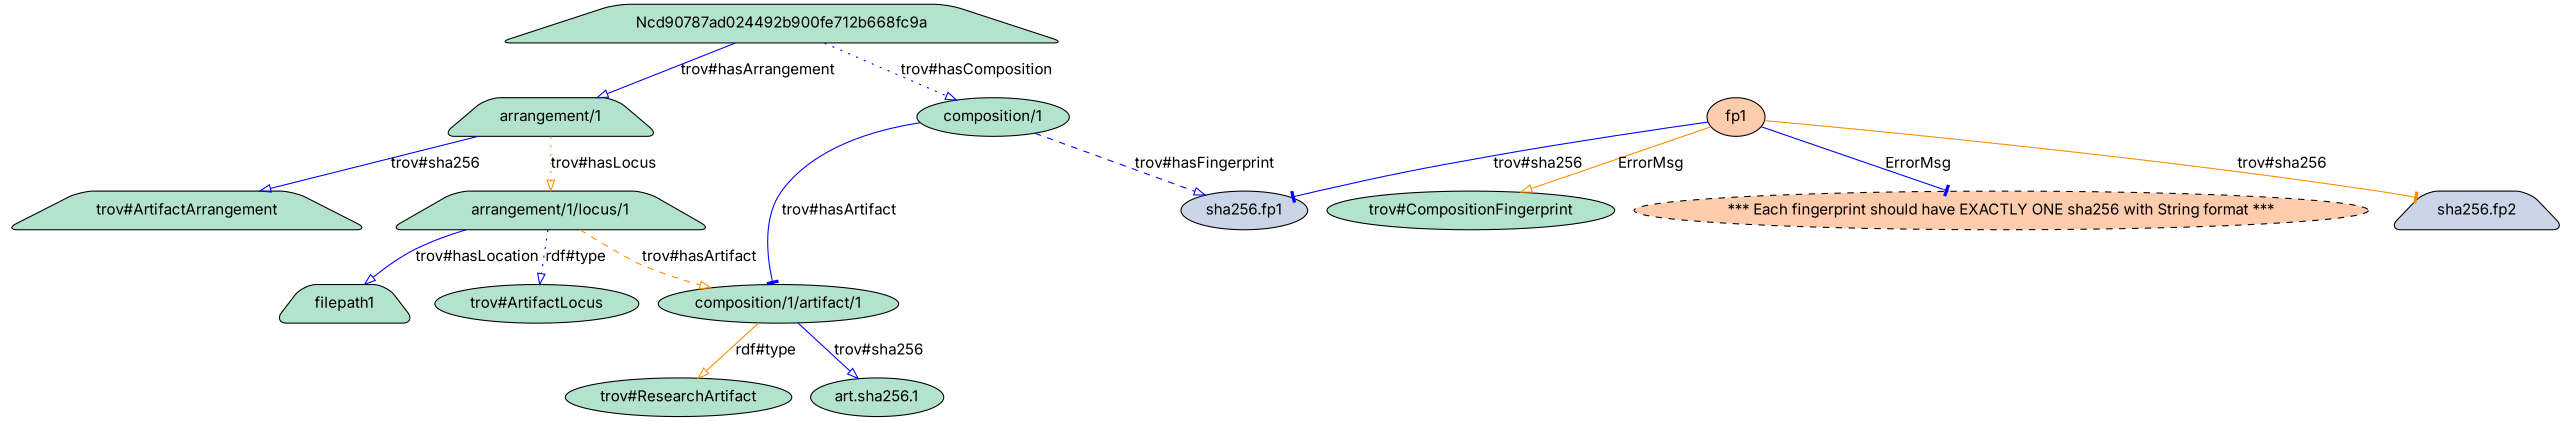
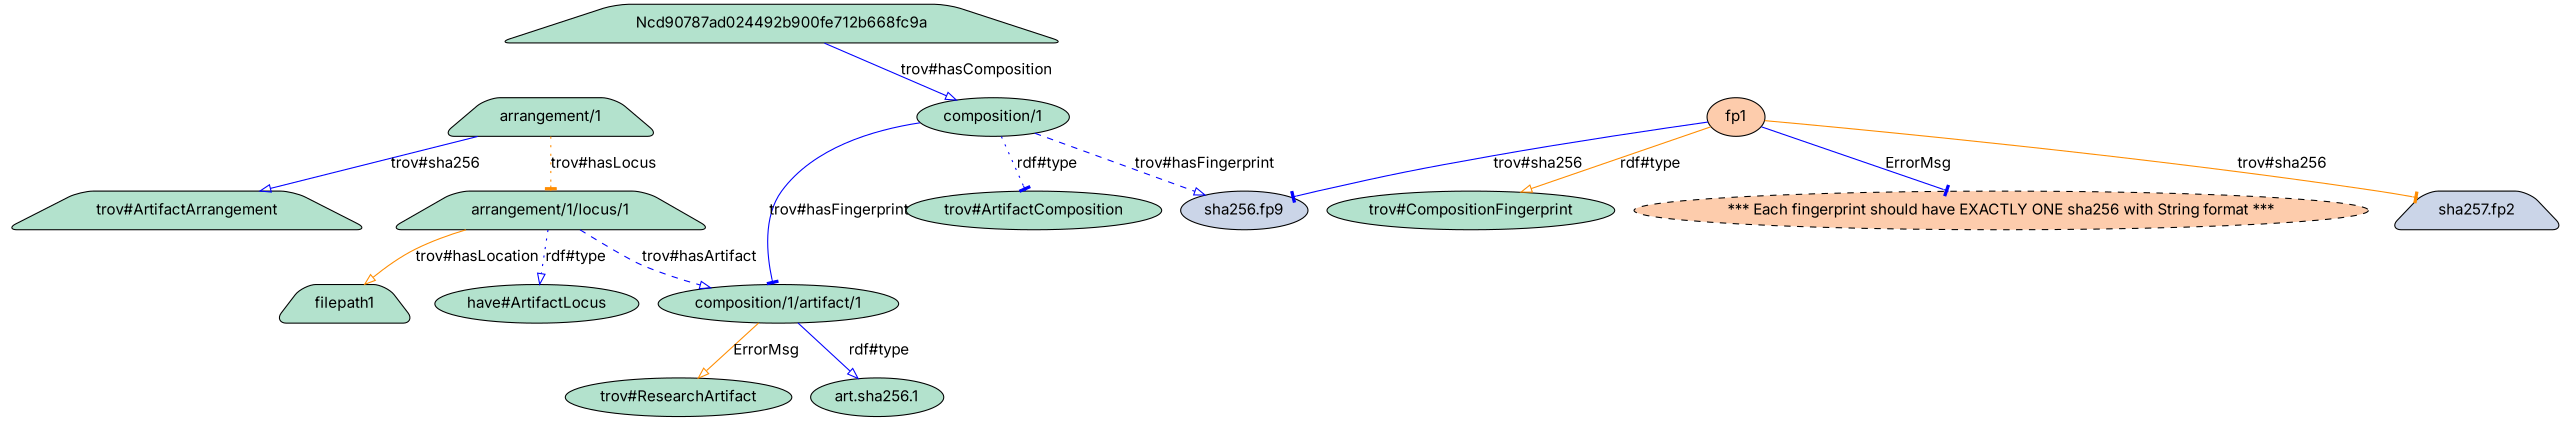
(671, 68) -> none
(885, 69) -> (885, 69)
(551, 161) -> (551, 161)
(1651, 164) -> (1651, 164)
(839, 210) -> (839, 210)
none -> (1034, 210)
(1244, 210) -> (1244, 210)
(2477, 210) -> (2477, 210)
(417, 248) -> (417, 248)
(637, 263) -> (637, 263)
(537, 304) -> (537, 304)
(766, 351) -> (766, 351)
(879, 351) -> (879, 351)
